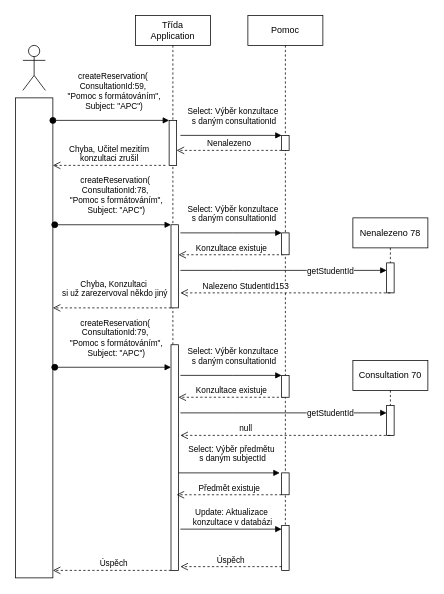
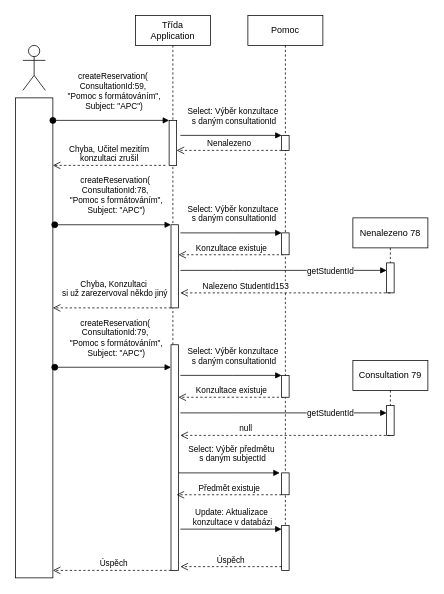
(390, 375) -> (390, 375)
